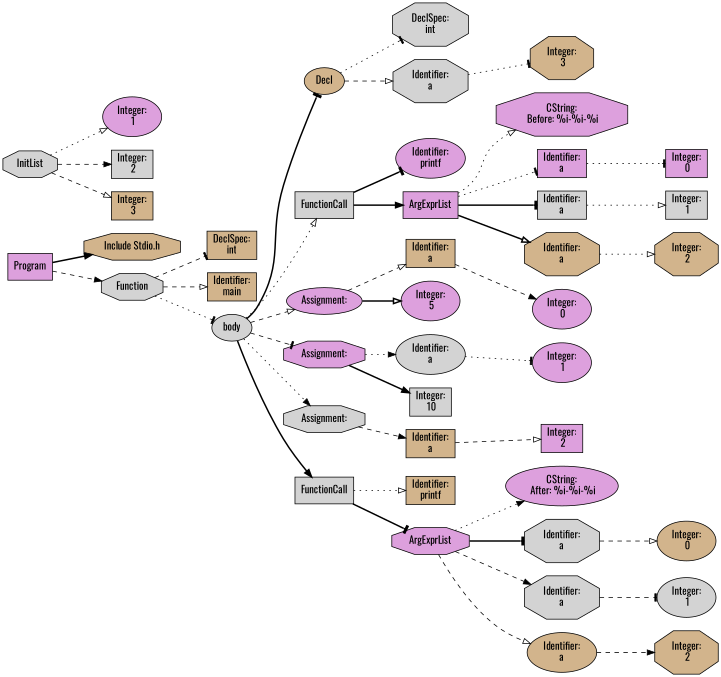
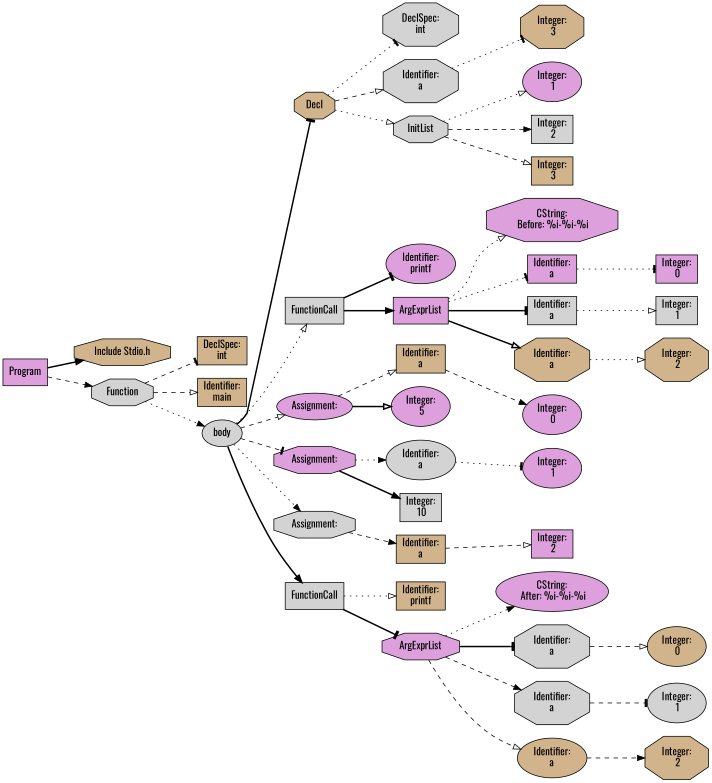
(324, 81) -> (315, 106)
none -> (361, 116)
(183, 308) -> (171, 413)
